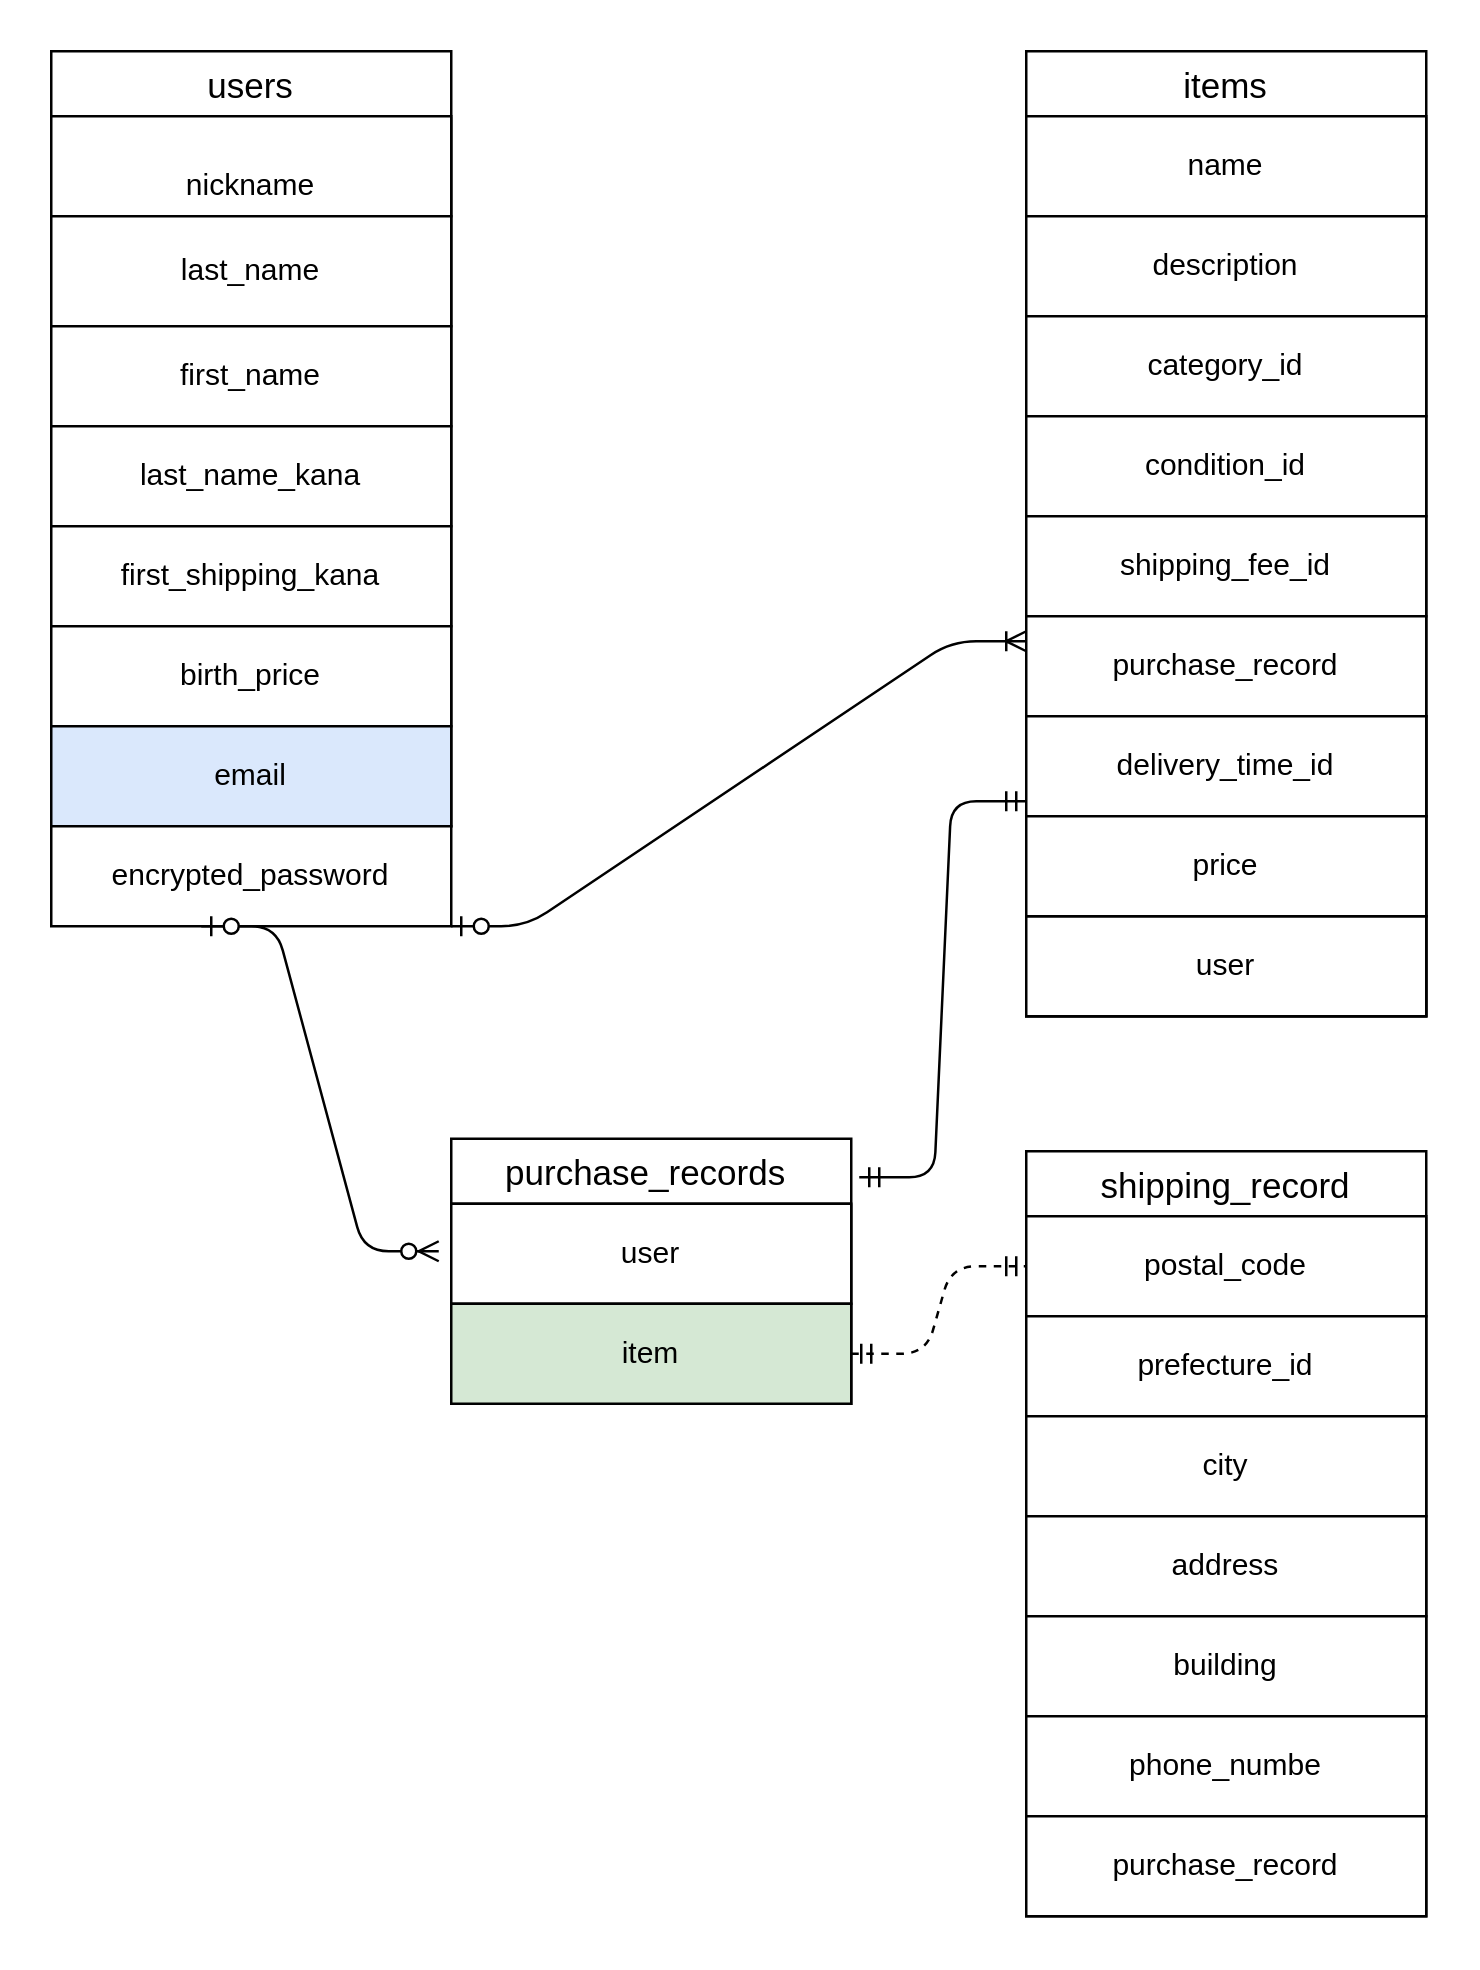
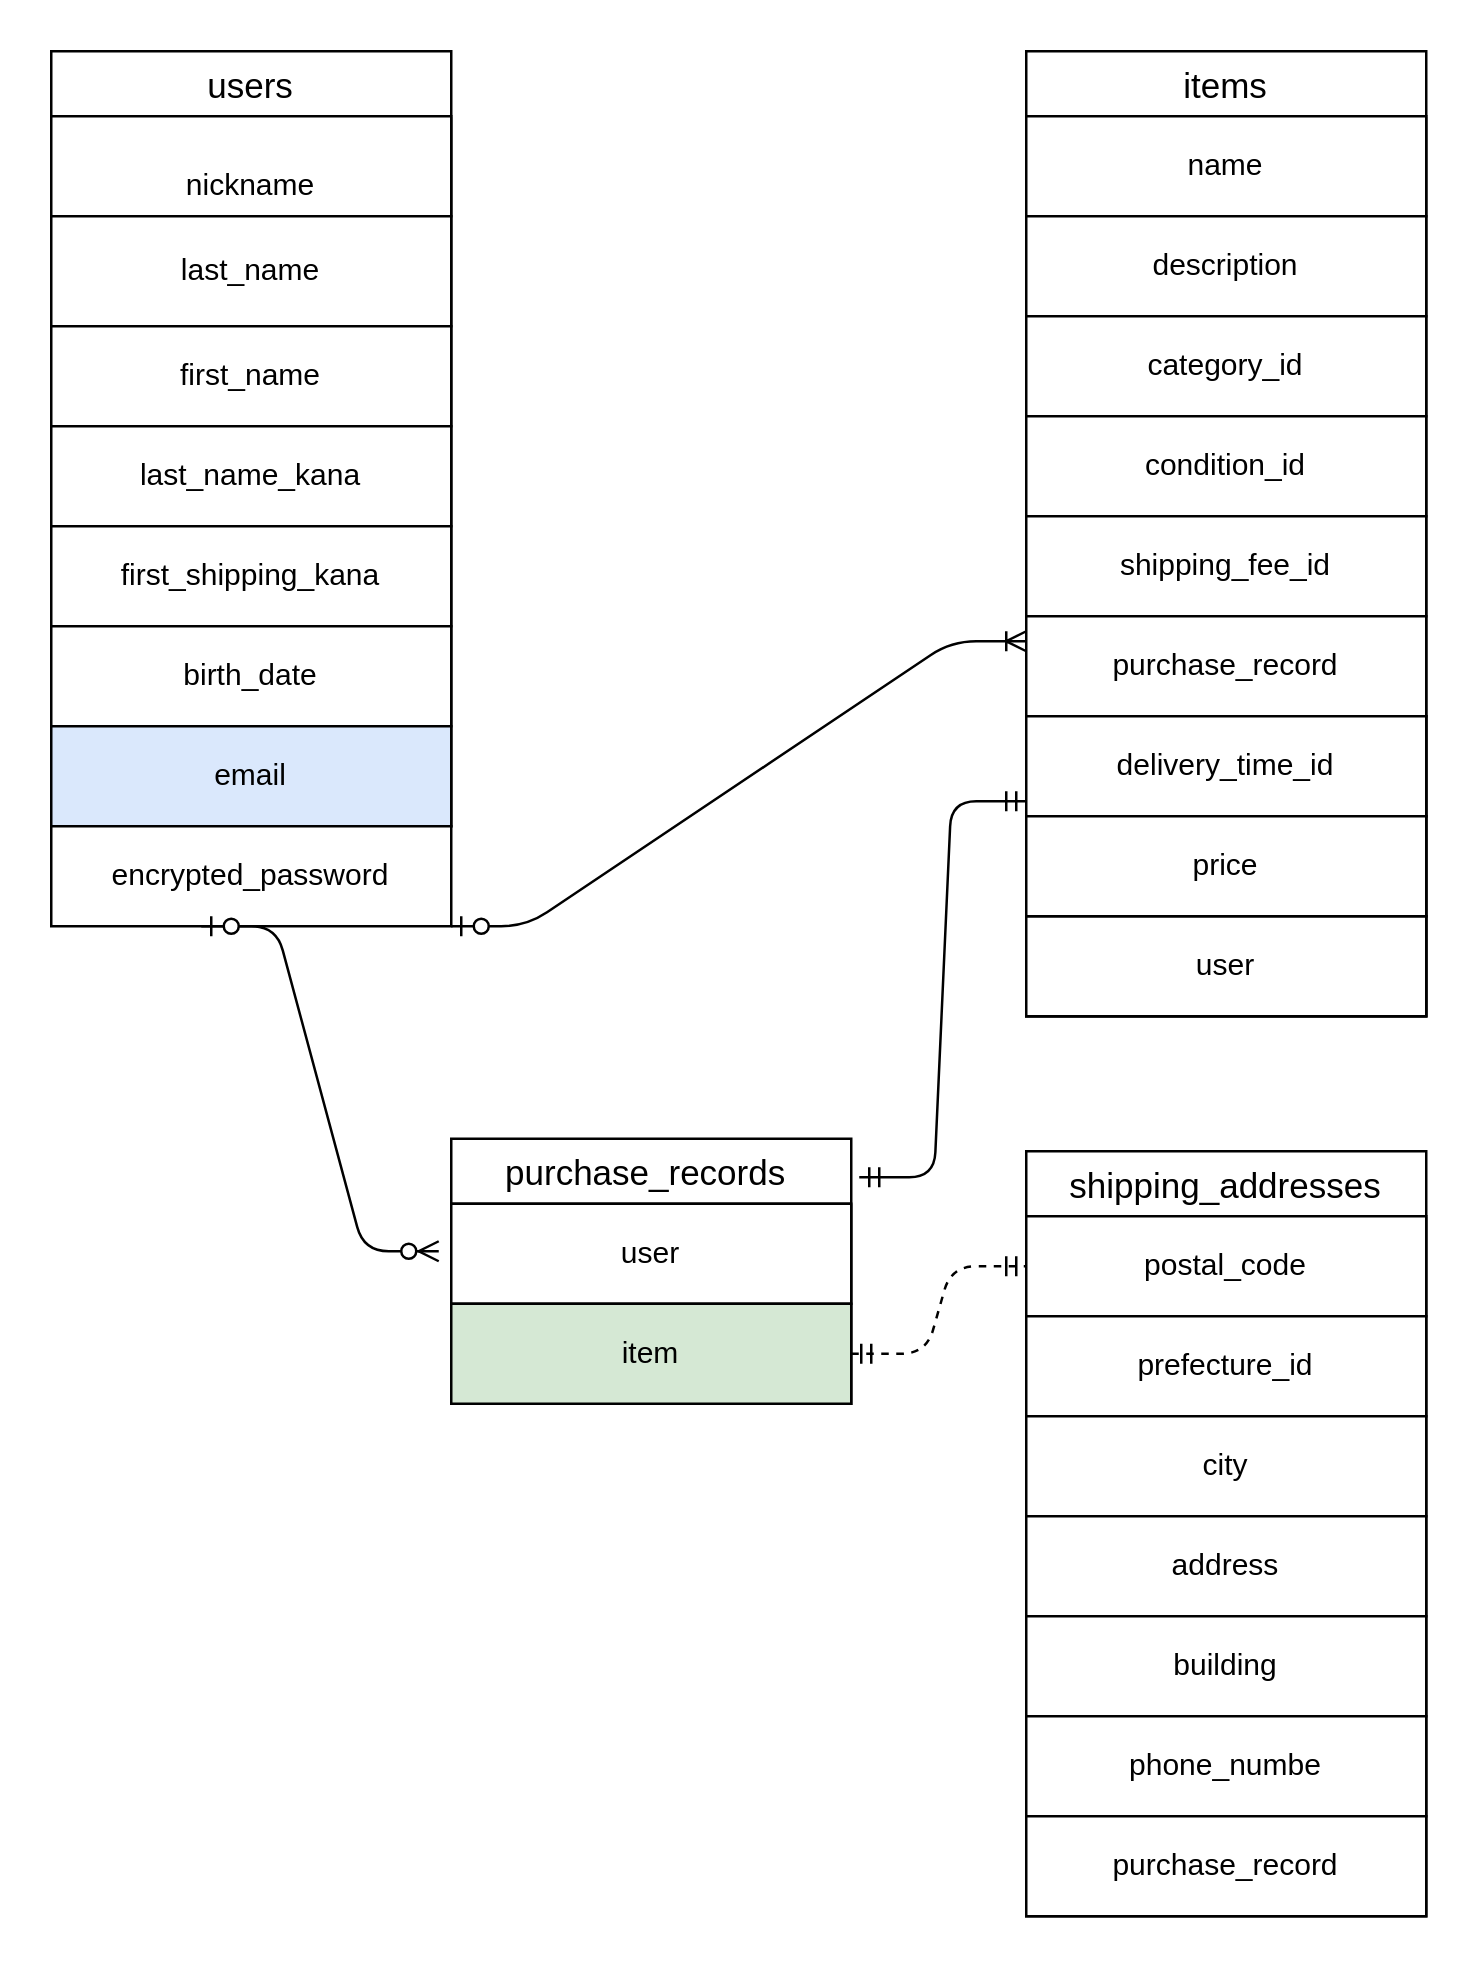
(251, 676) -> (251, 676)
(1225, 1186) -> (1225, 1186)
